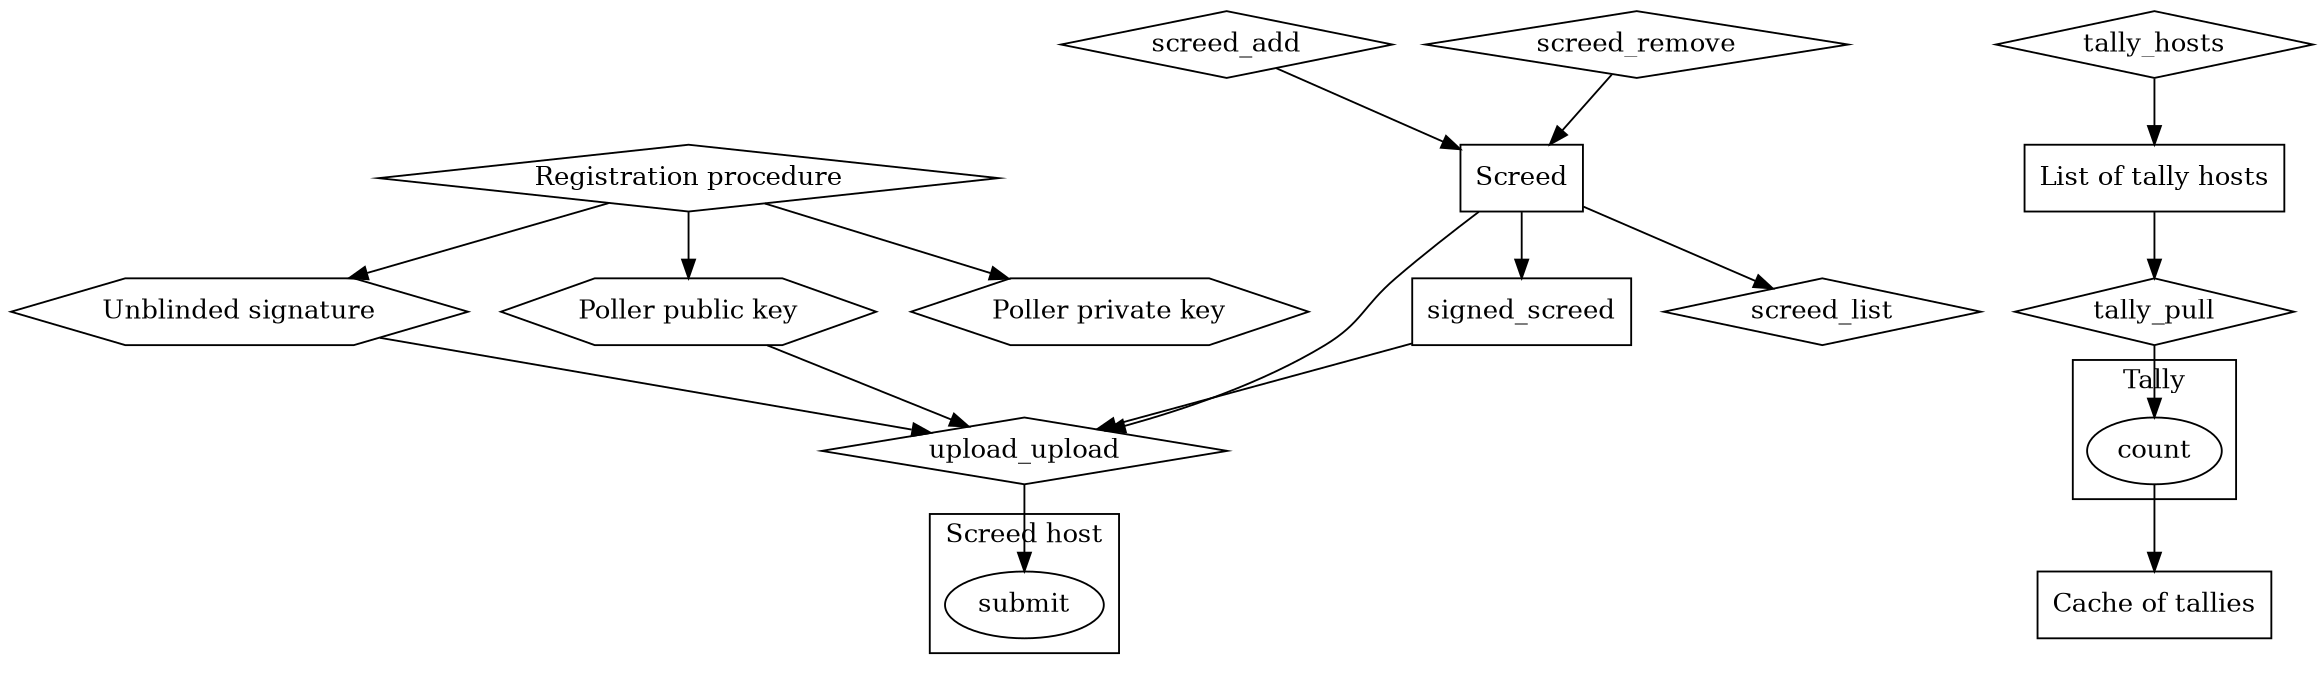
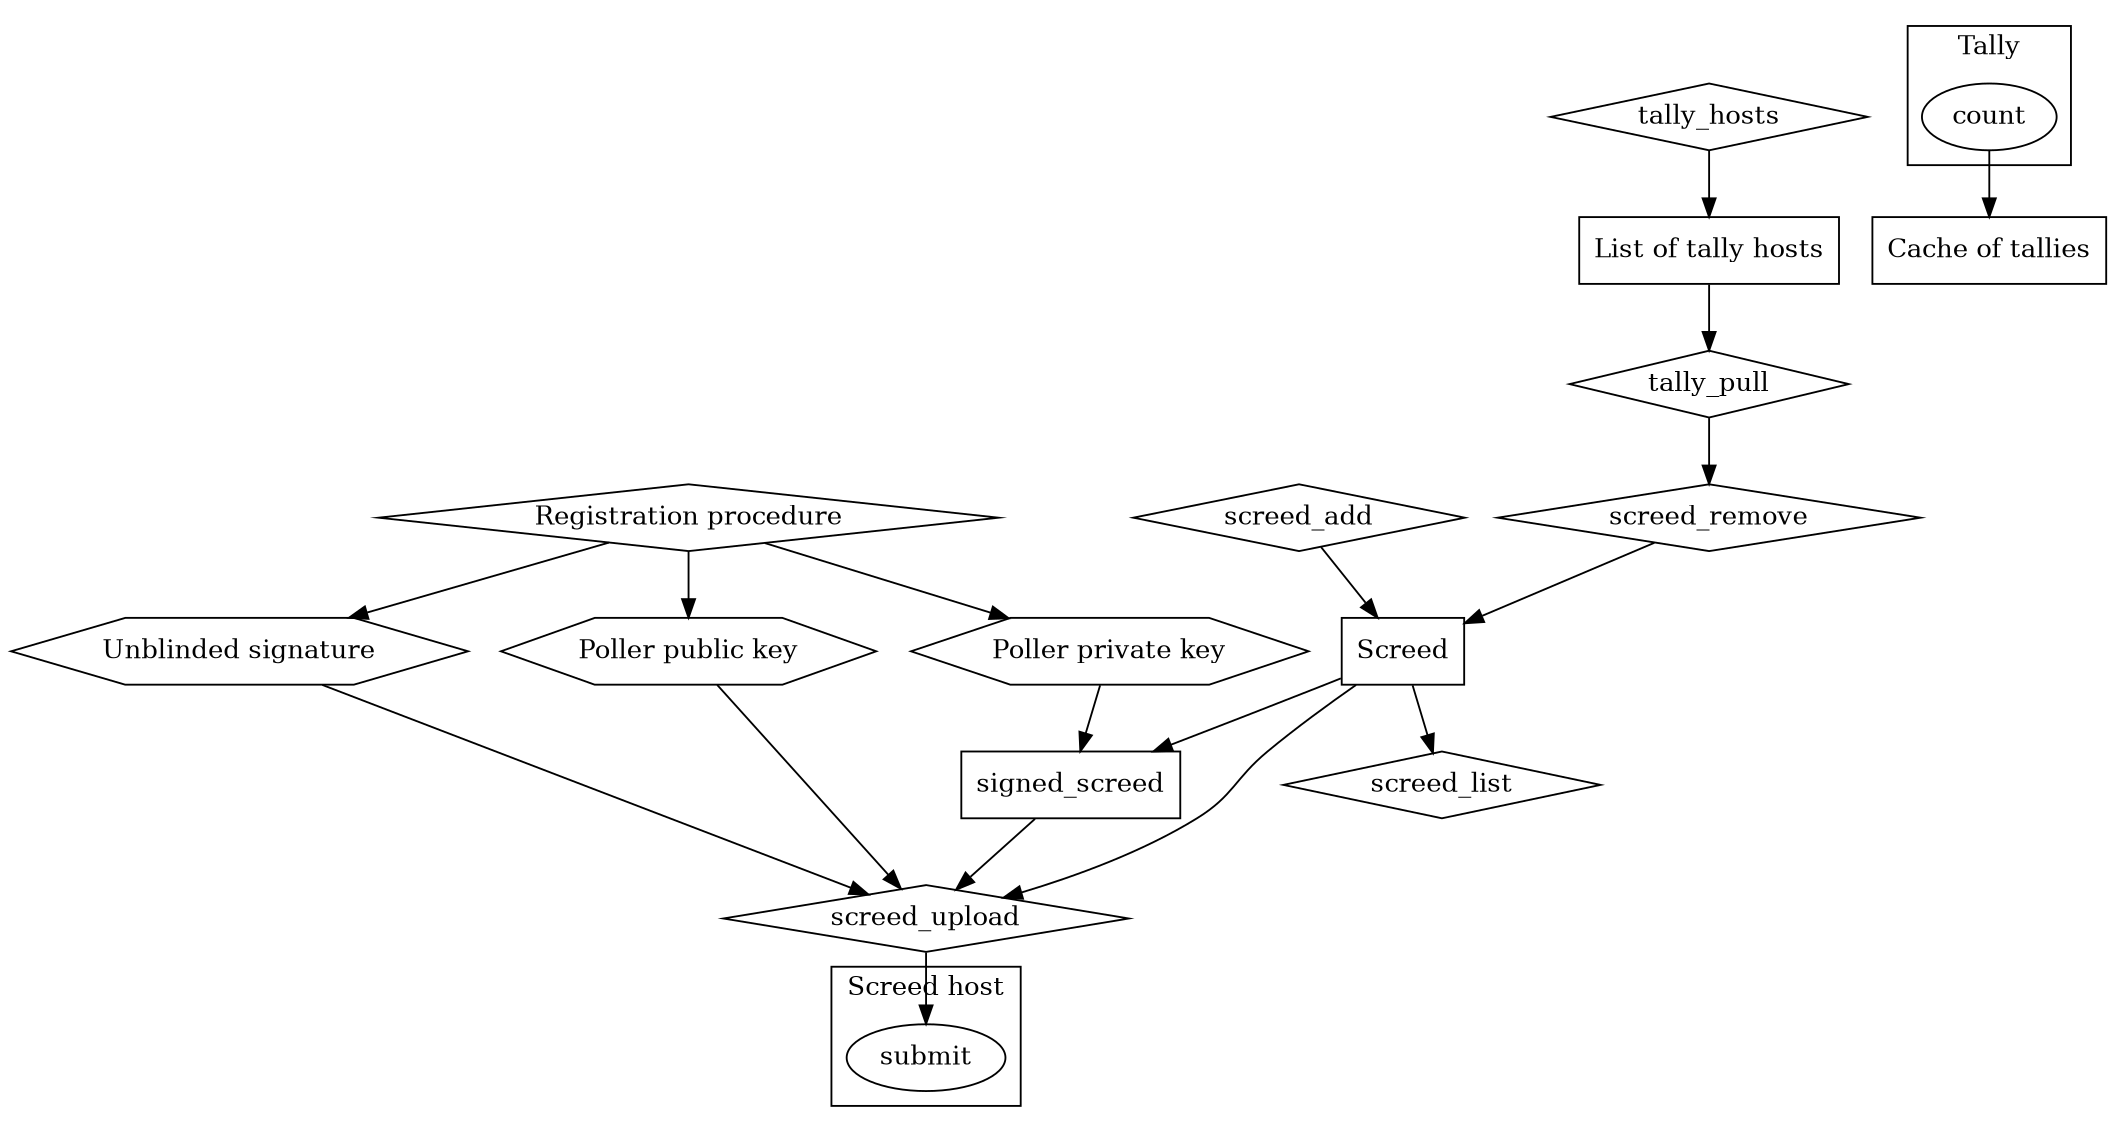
(2154, 372) -> (1709, 442)
(1024, 451) -> (926, 918)
none -> (1093, 709)
